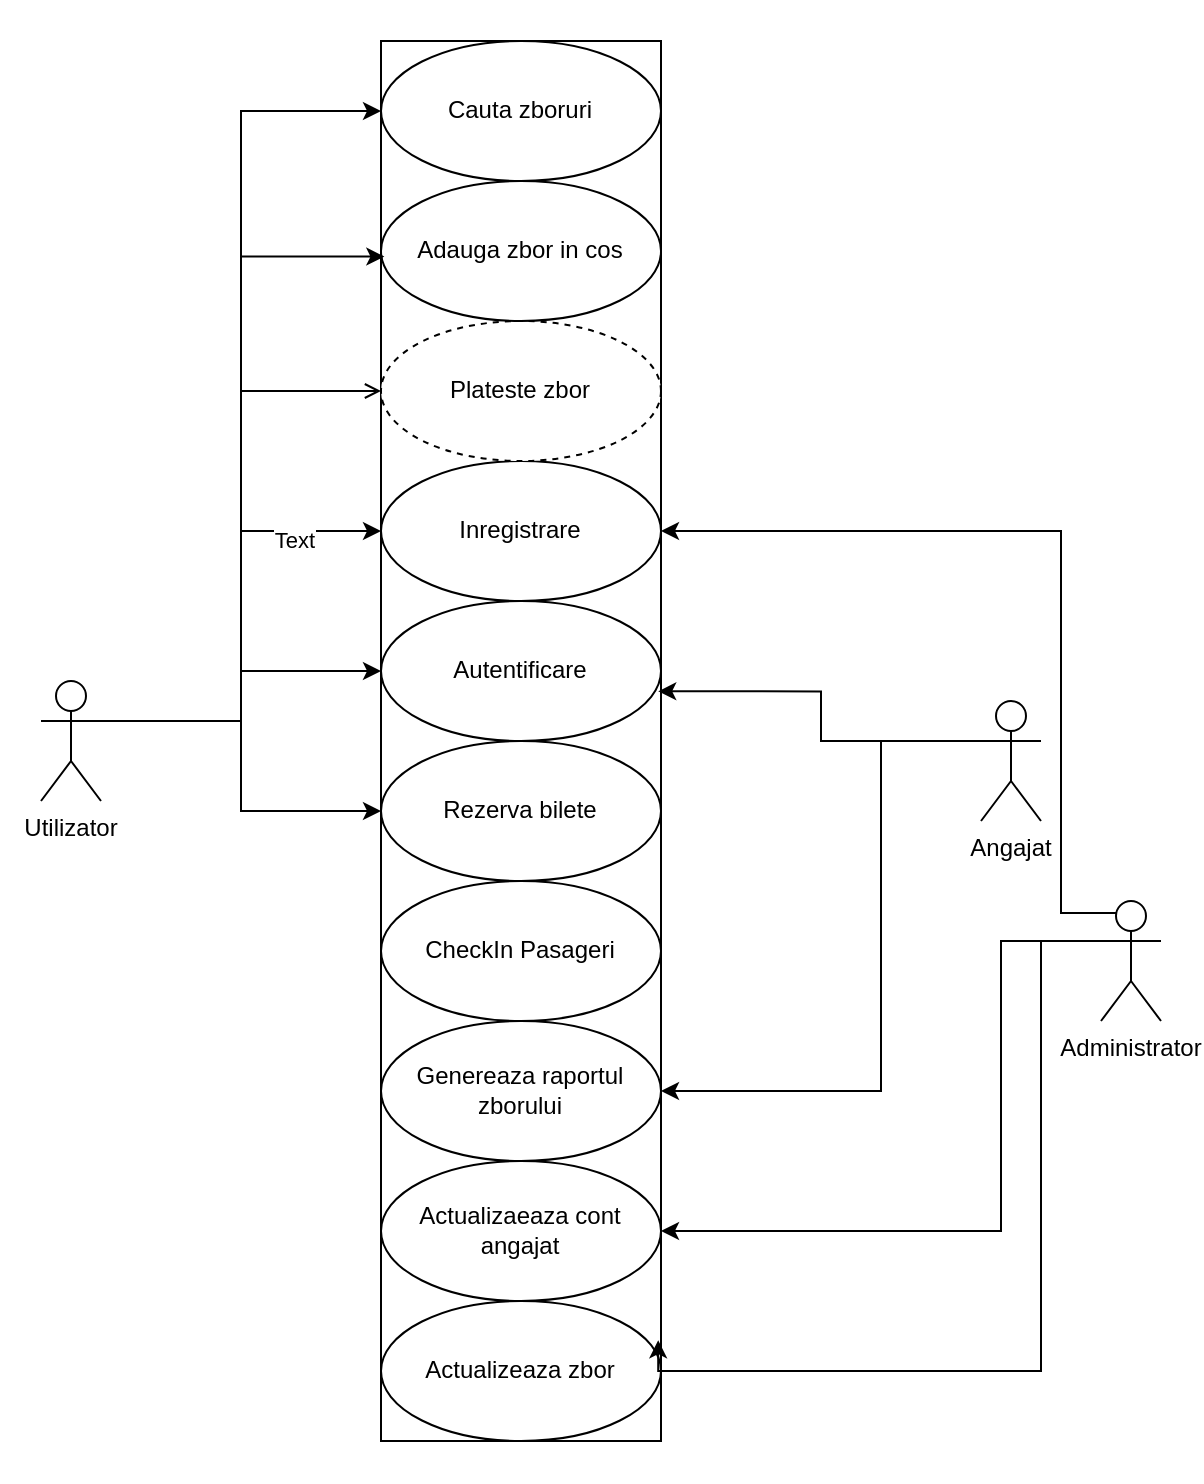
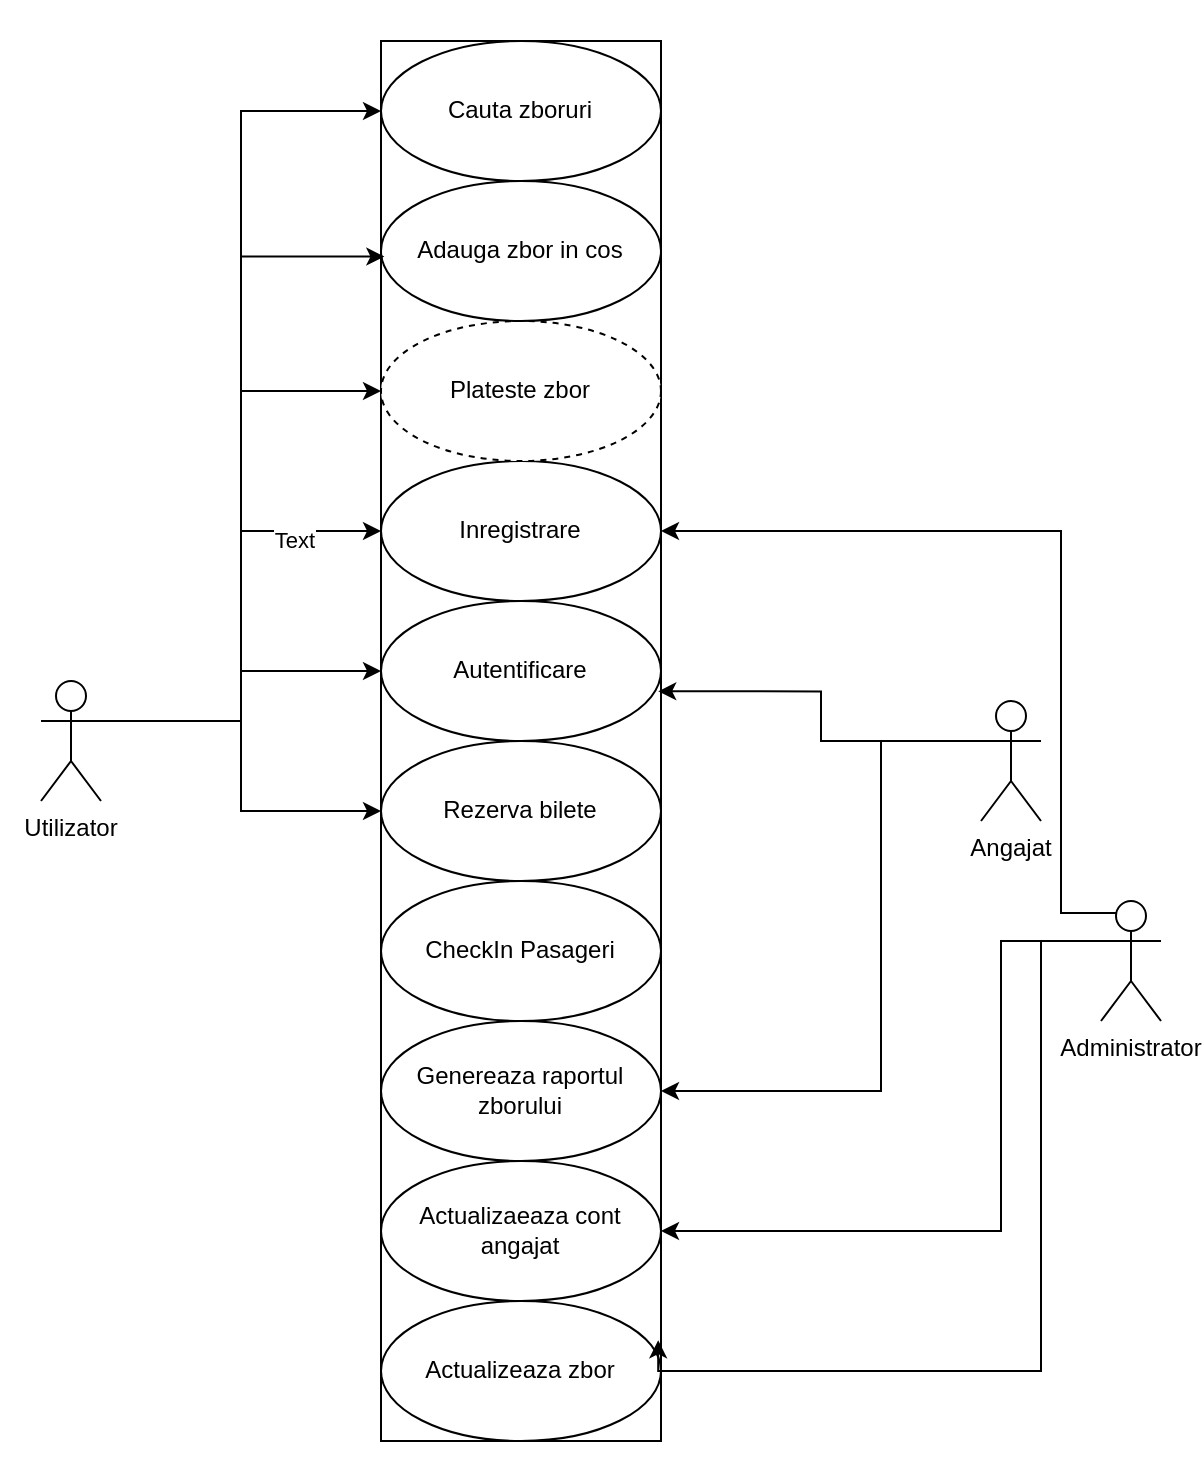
(368, 391) -> (366, 391)
